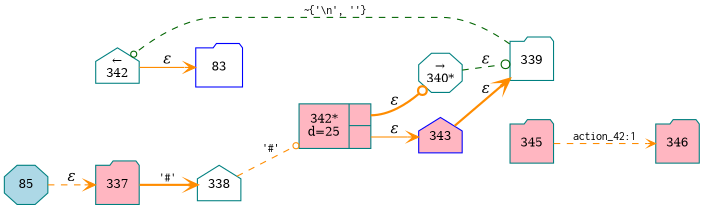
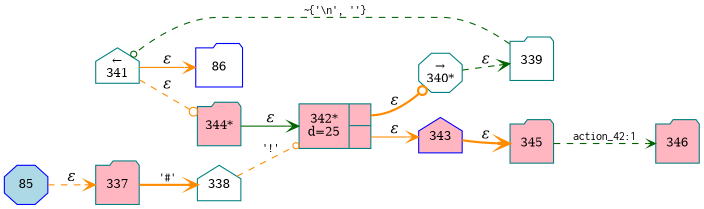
(117, 67) -> (117, 67)
(219, 67) -> (219, 67)
(482, 67) -> (482, 67)
(478, 106) -> (480, 142)
none -> (219, 126)
(601, 144) -> (601, 144)
(271, 149) -> (271, 149)
(26, 185) -> (26, 185)
